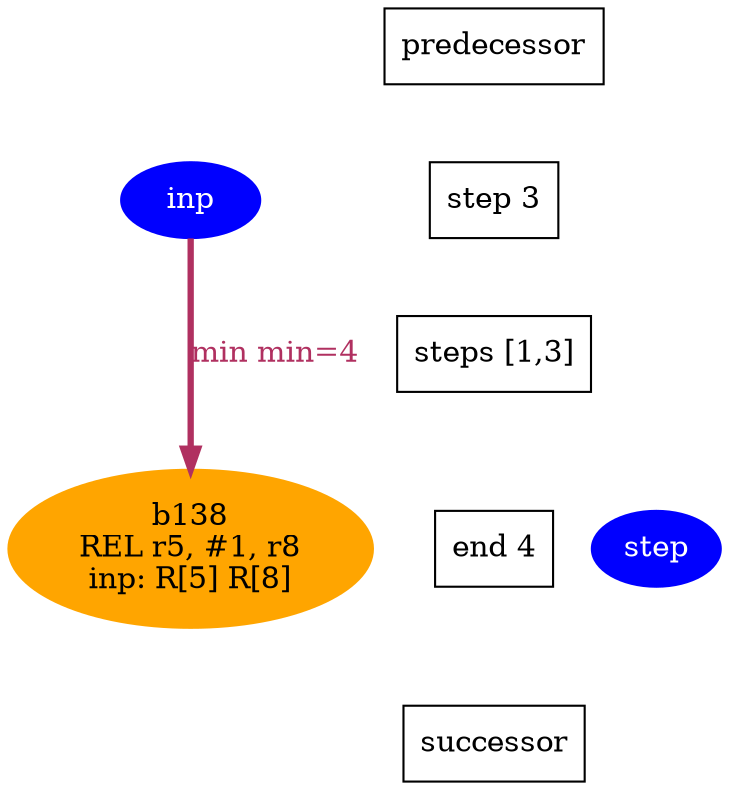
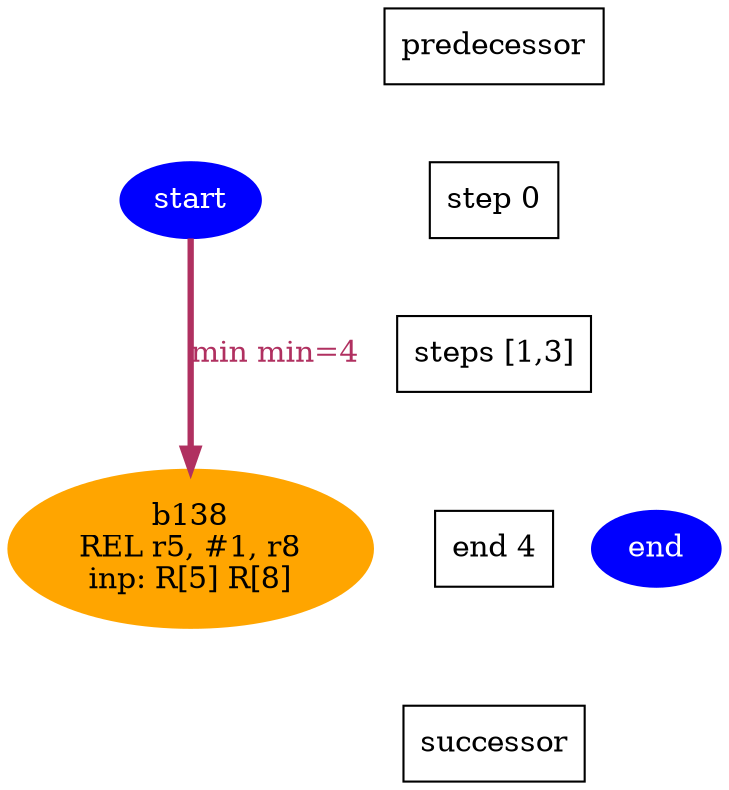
(191, 200) -> (191, 200)
(494, 200) -> (494, 200)
(656, 549) -> (656, 549)
